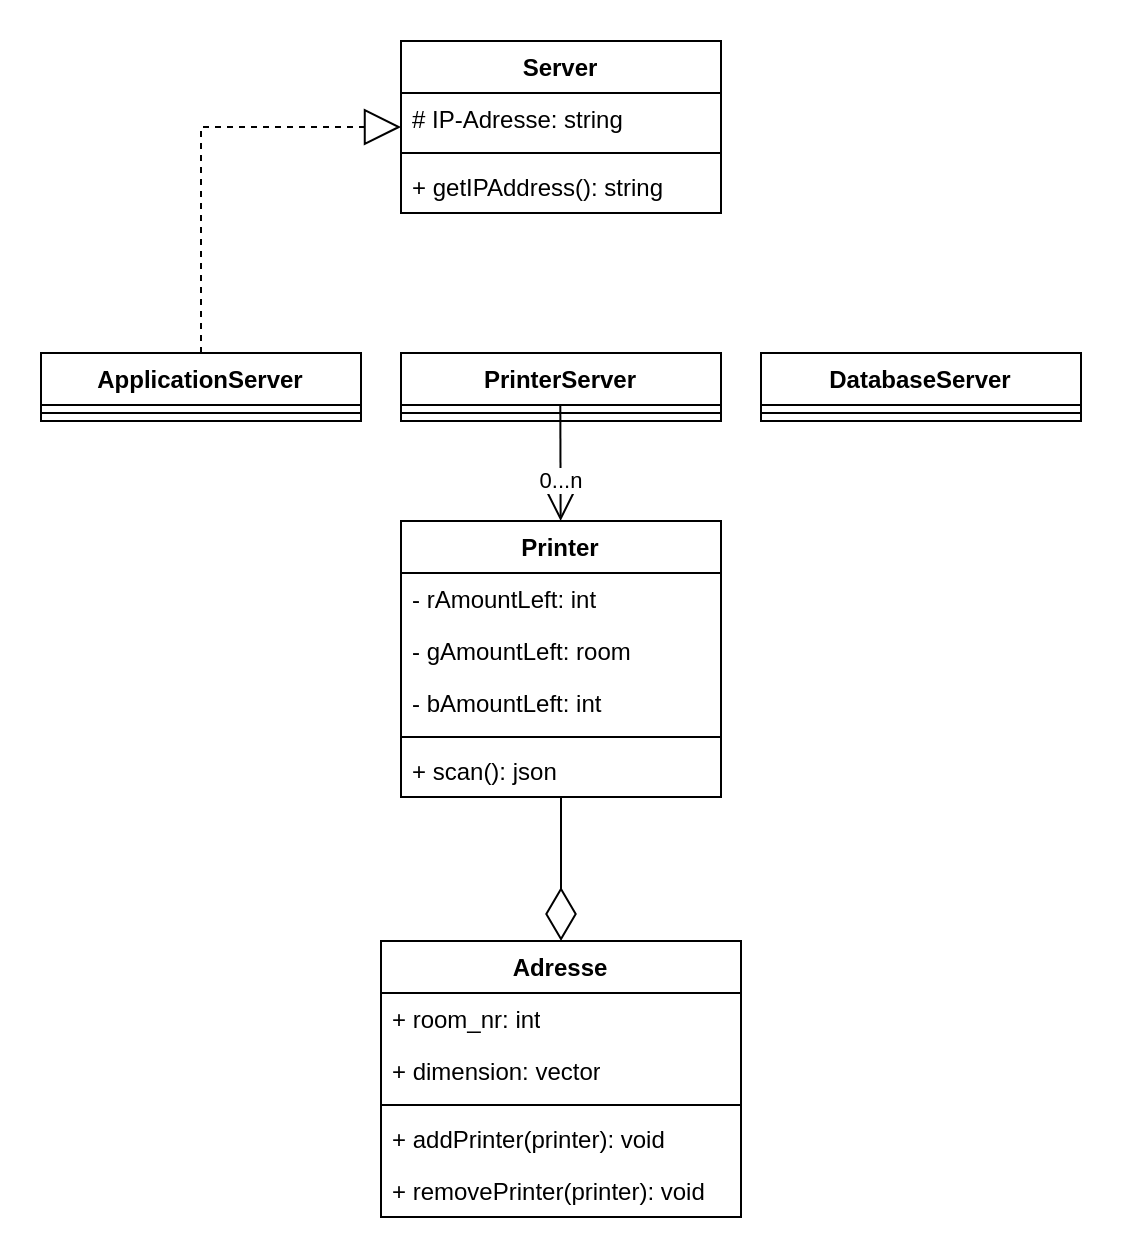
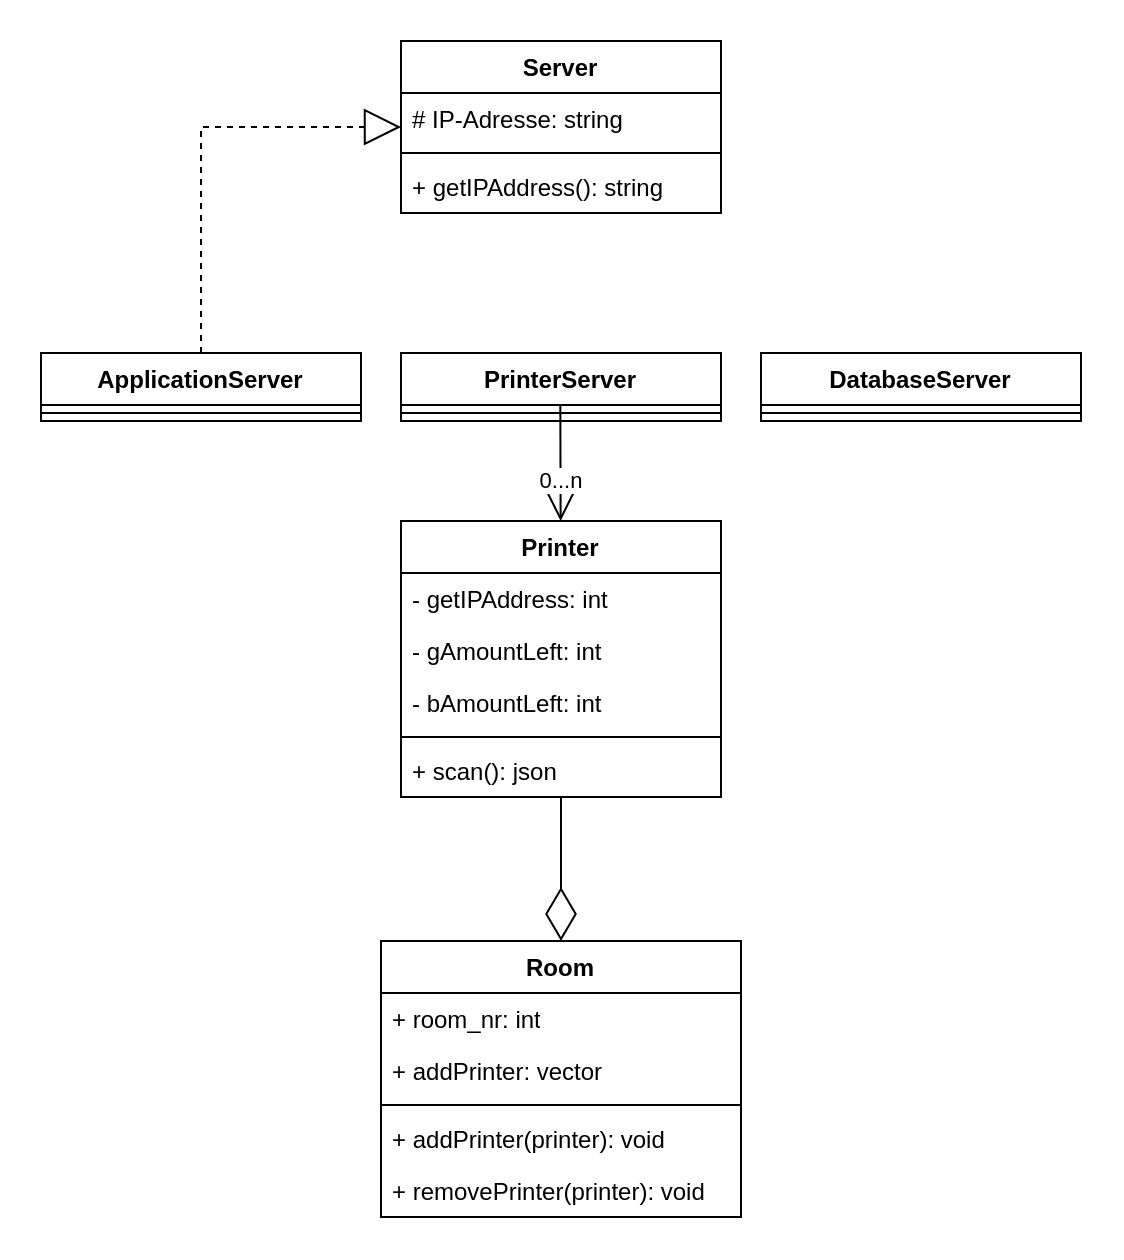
(521, 601) -> (528, 601)
(531, 653) -> (521, 653)
(561, 969) -> (561, 969)
(505, 1073) -> (515, 1073)
